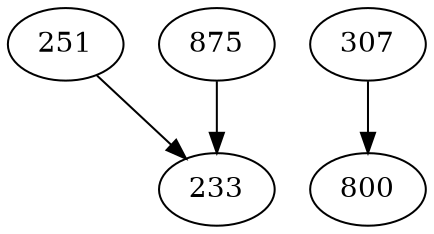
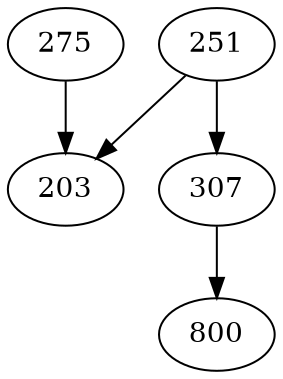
(217, 44) -> (66, 44)
none -> (217, 107)
(217, 189) -> (66, 189)
